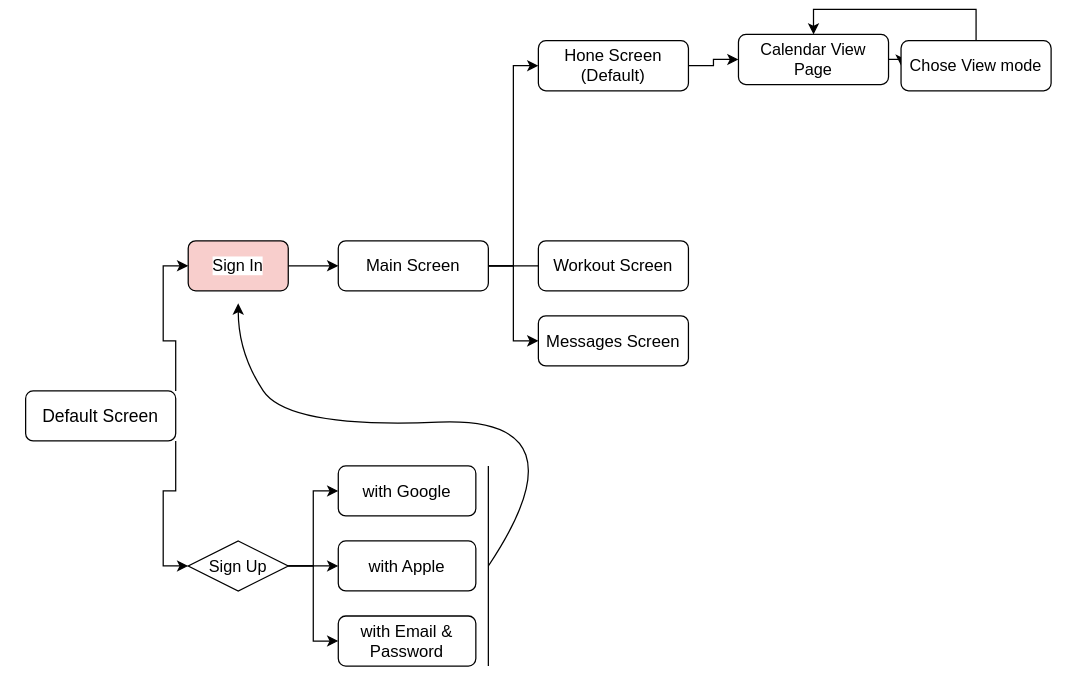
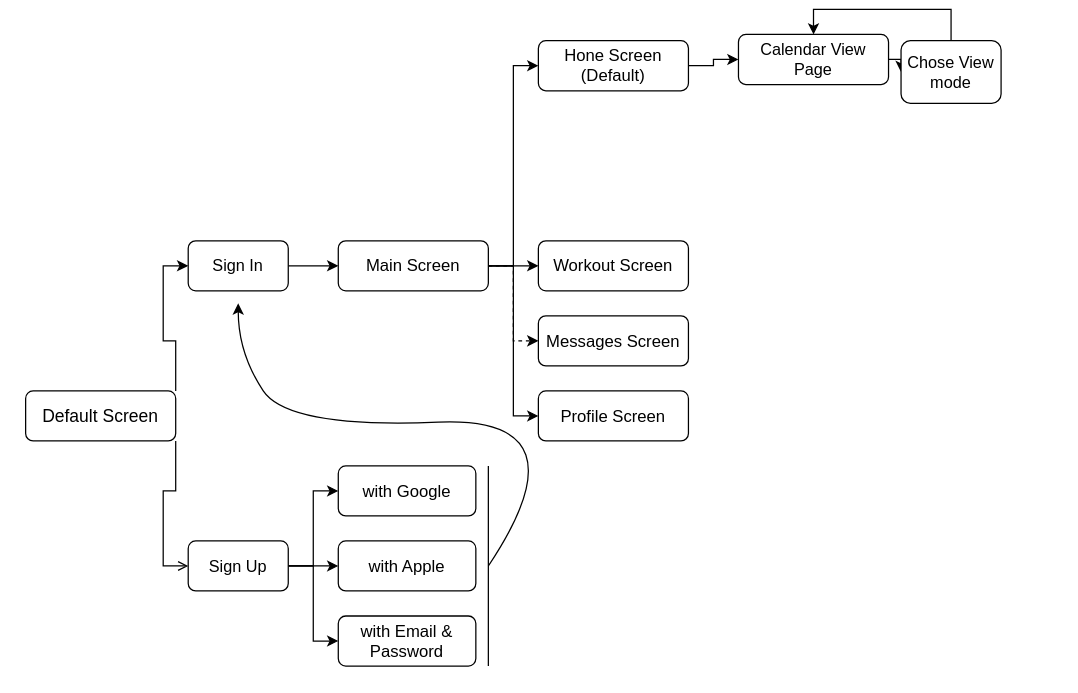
(976, 66) -> (951, 72)
(238, 266) -> (238, 266)
(531, 266) -> (528, 266)
(521, 341) -> (521, 341)
none -> (513, 388)
none -> (613, 416)
(178, 566) -> (179, 566)
(238, 566) -> (238, 566)
